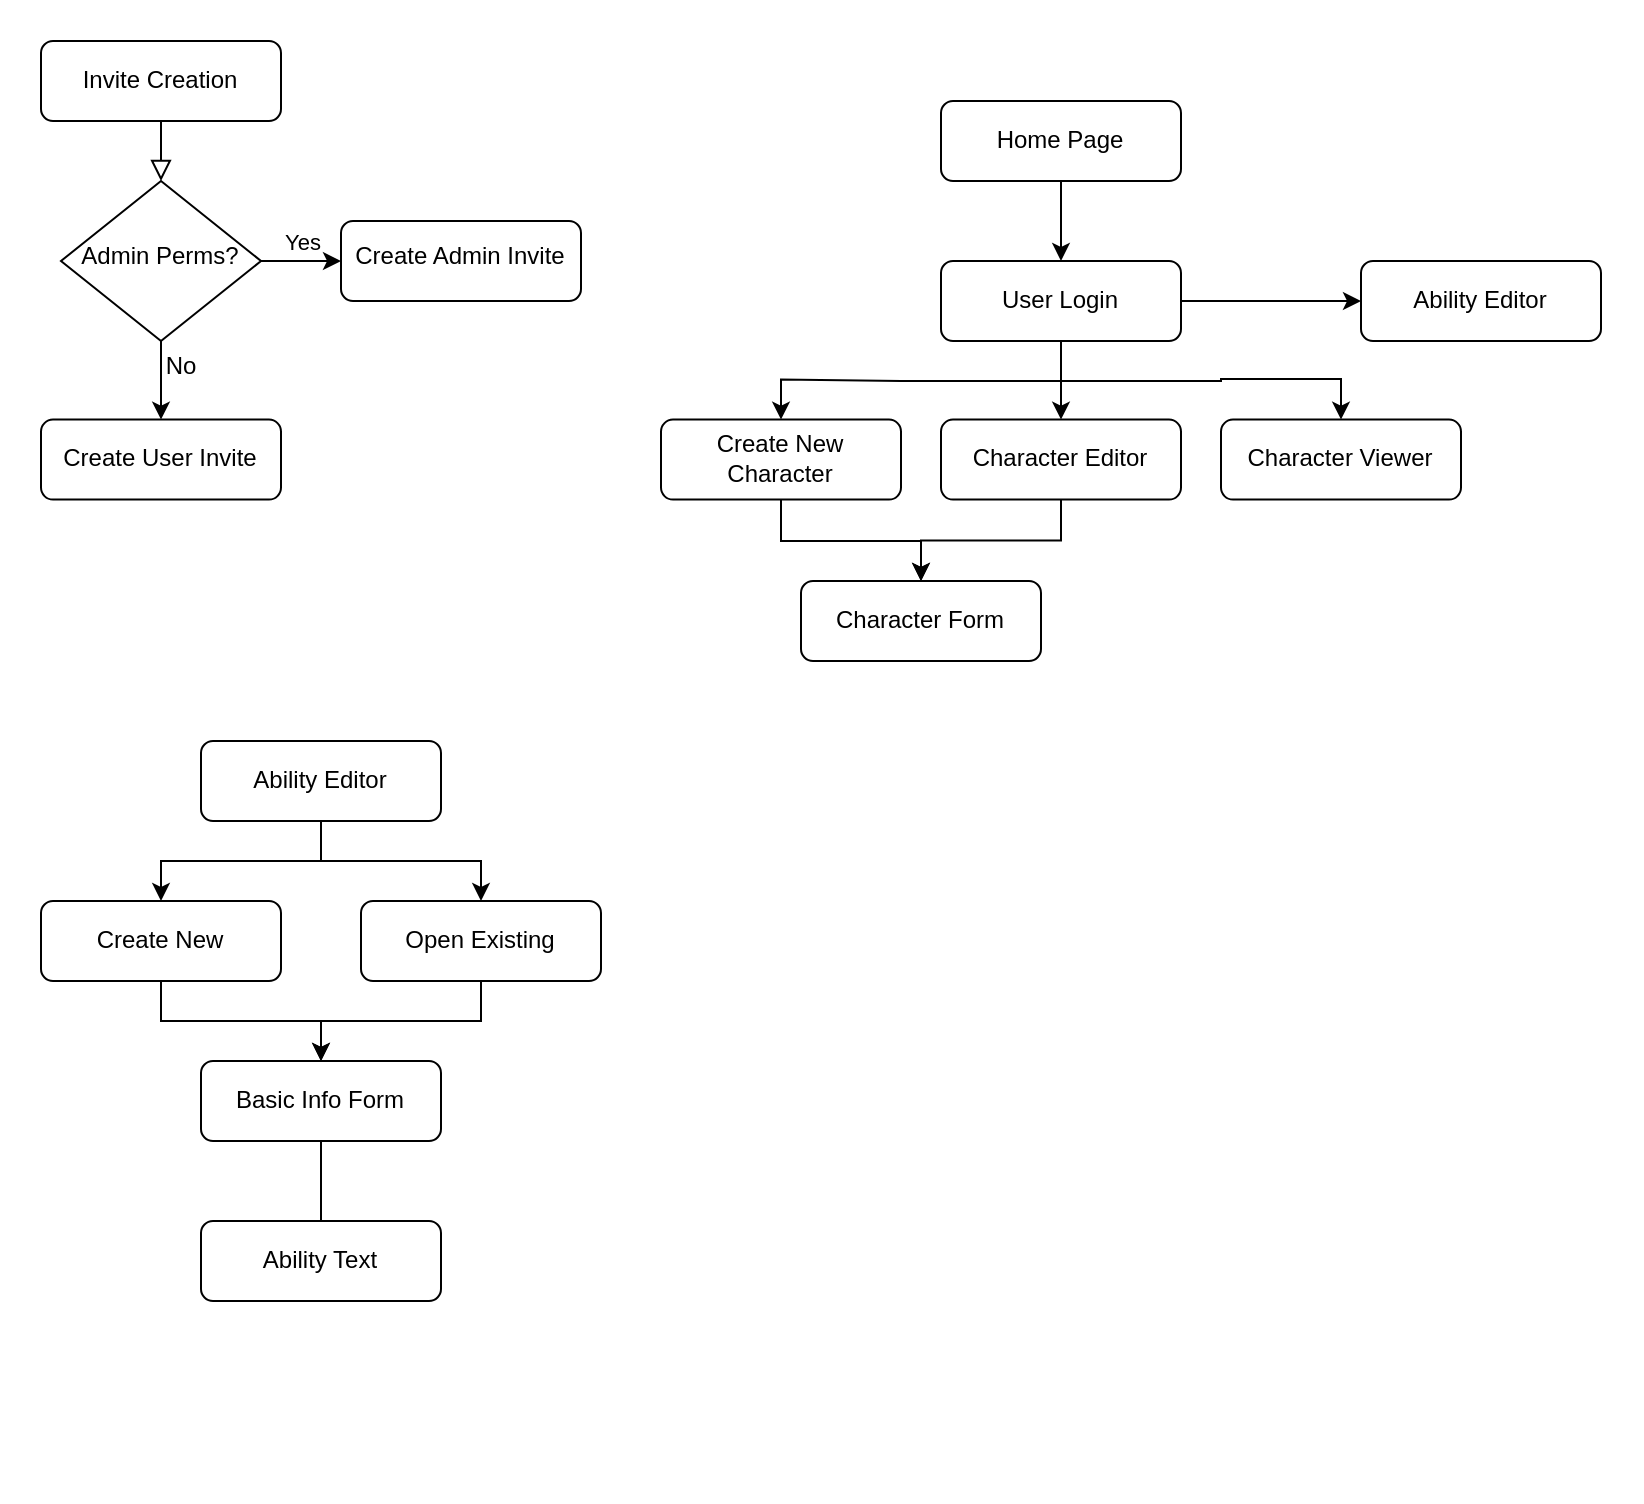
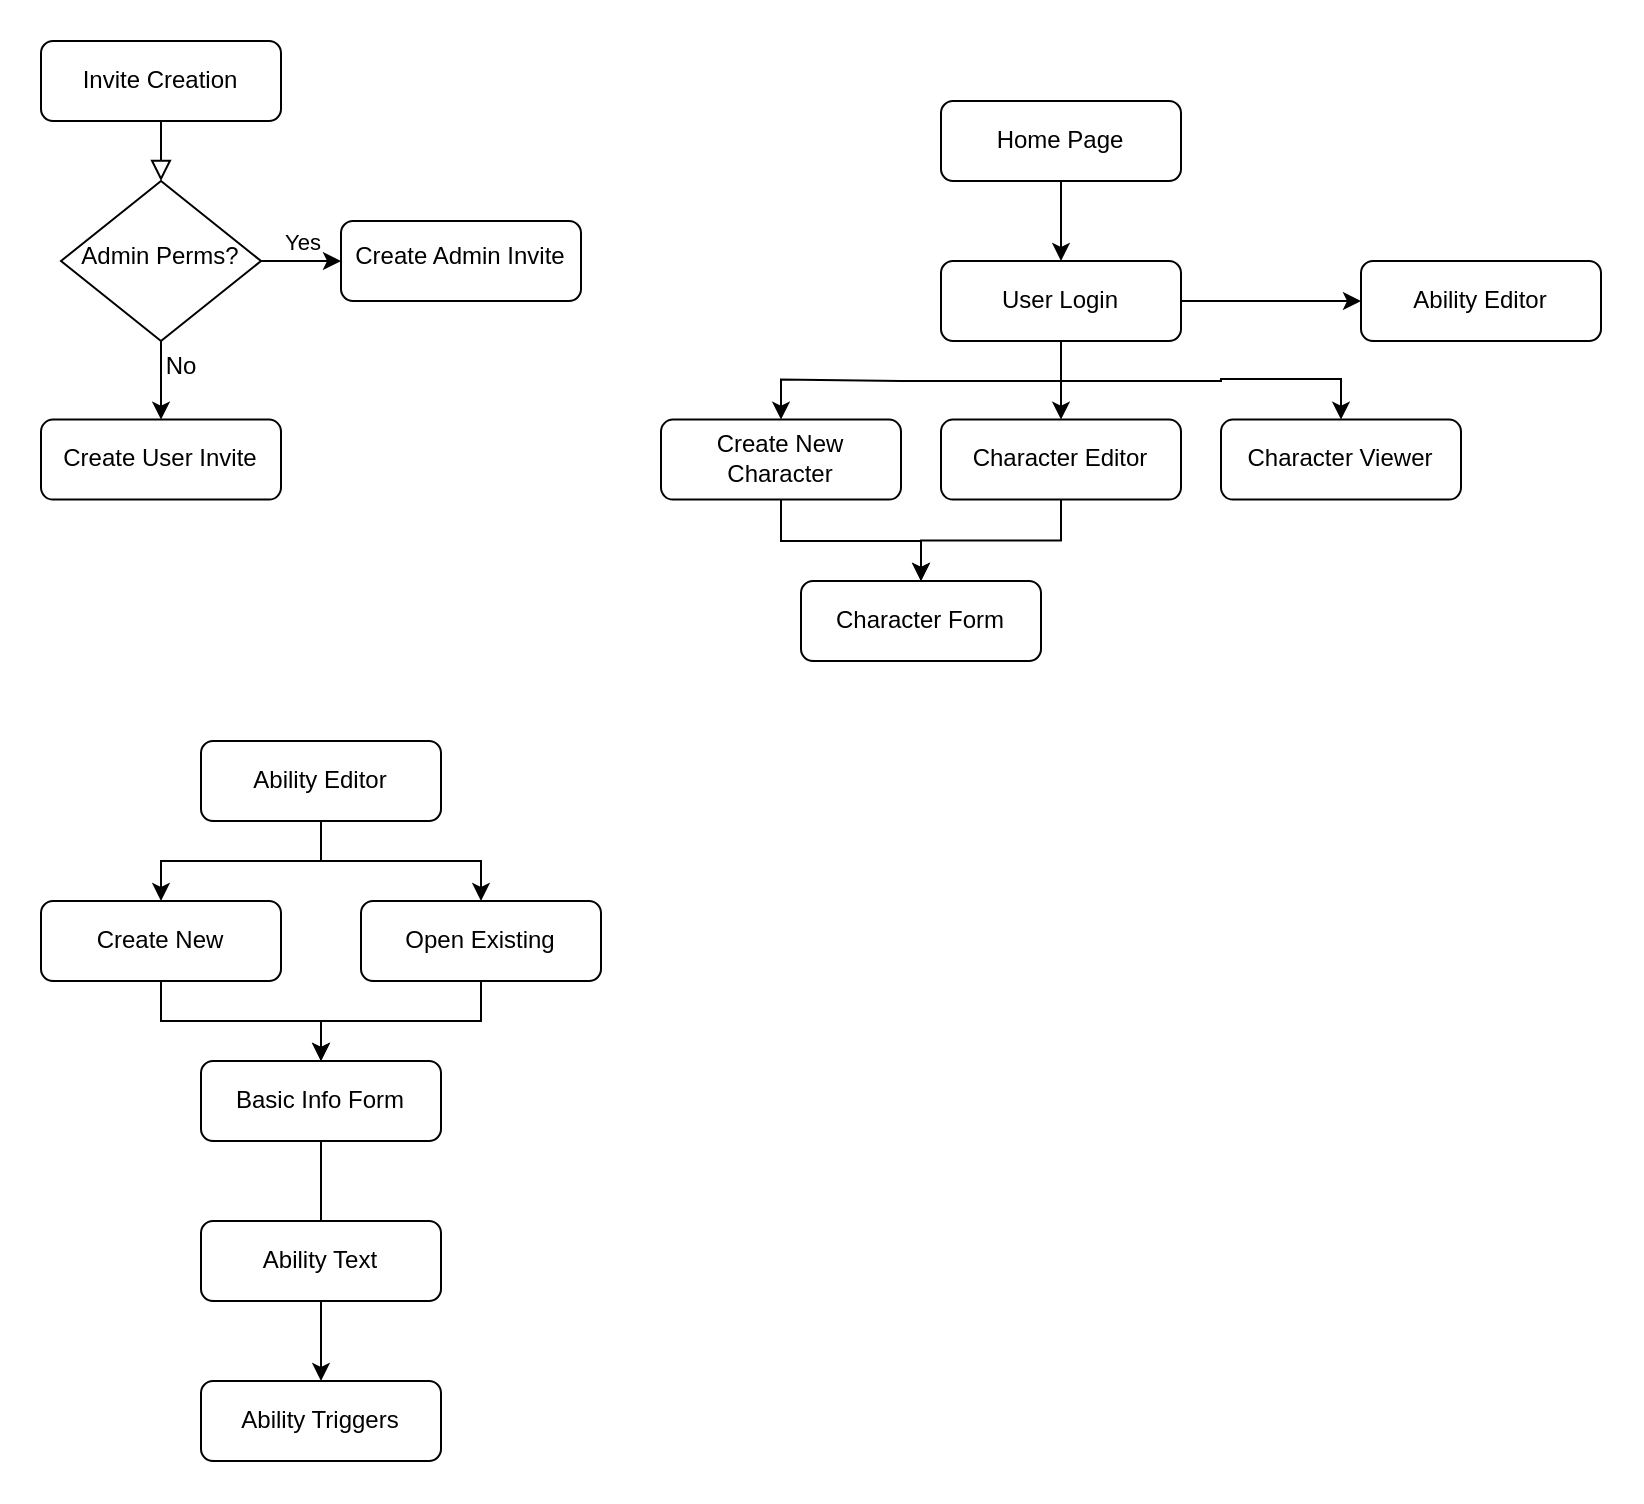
none -> (321, 1334)
none -> (321, 1421)
